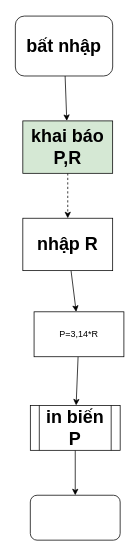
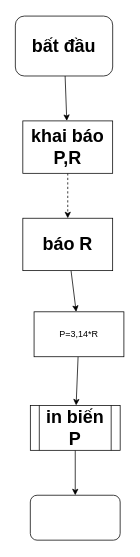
(64, 45) -> (64, 45)
(68, 147) -> (68, 147)
(68, 244) -> (68, 244)
